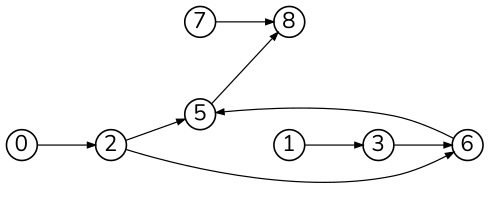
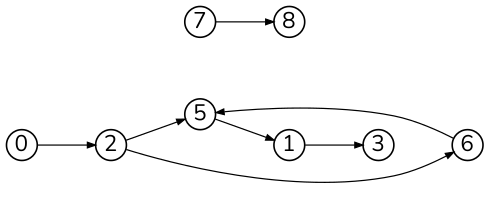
(242, 71) -> (241, 128)
(419, 145) -> none
